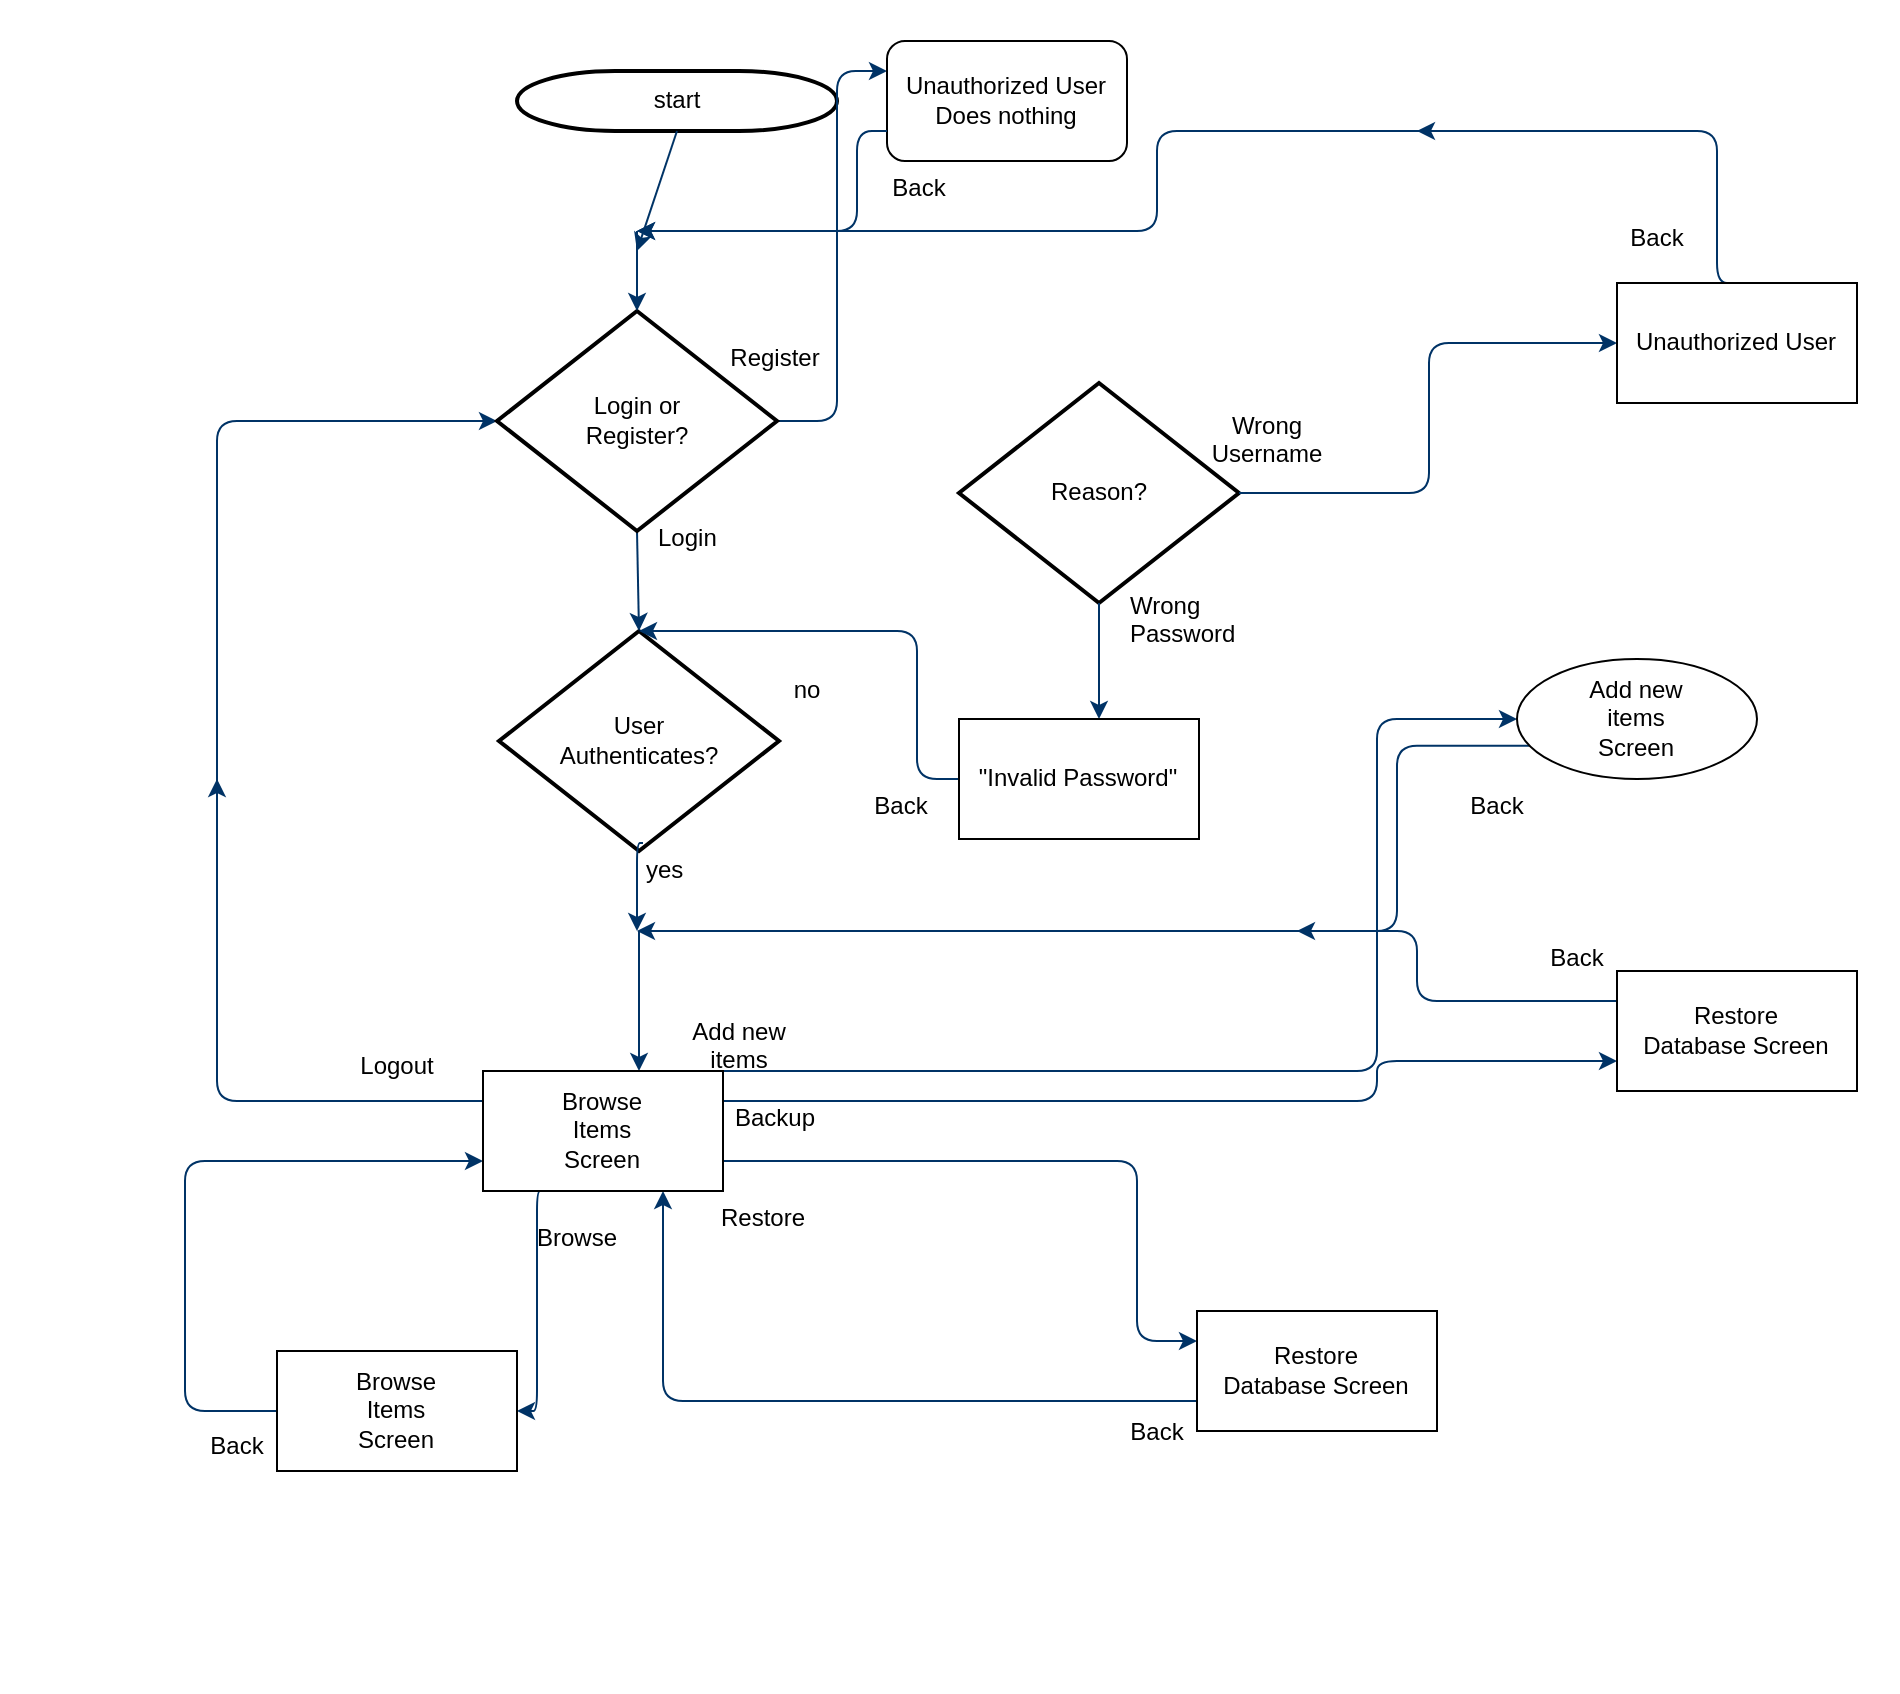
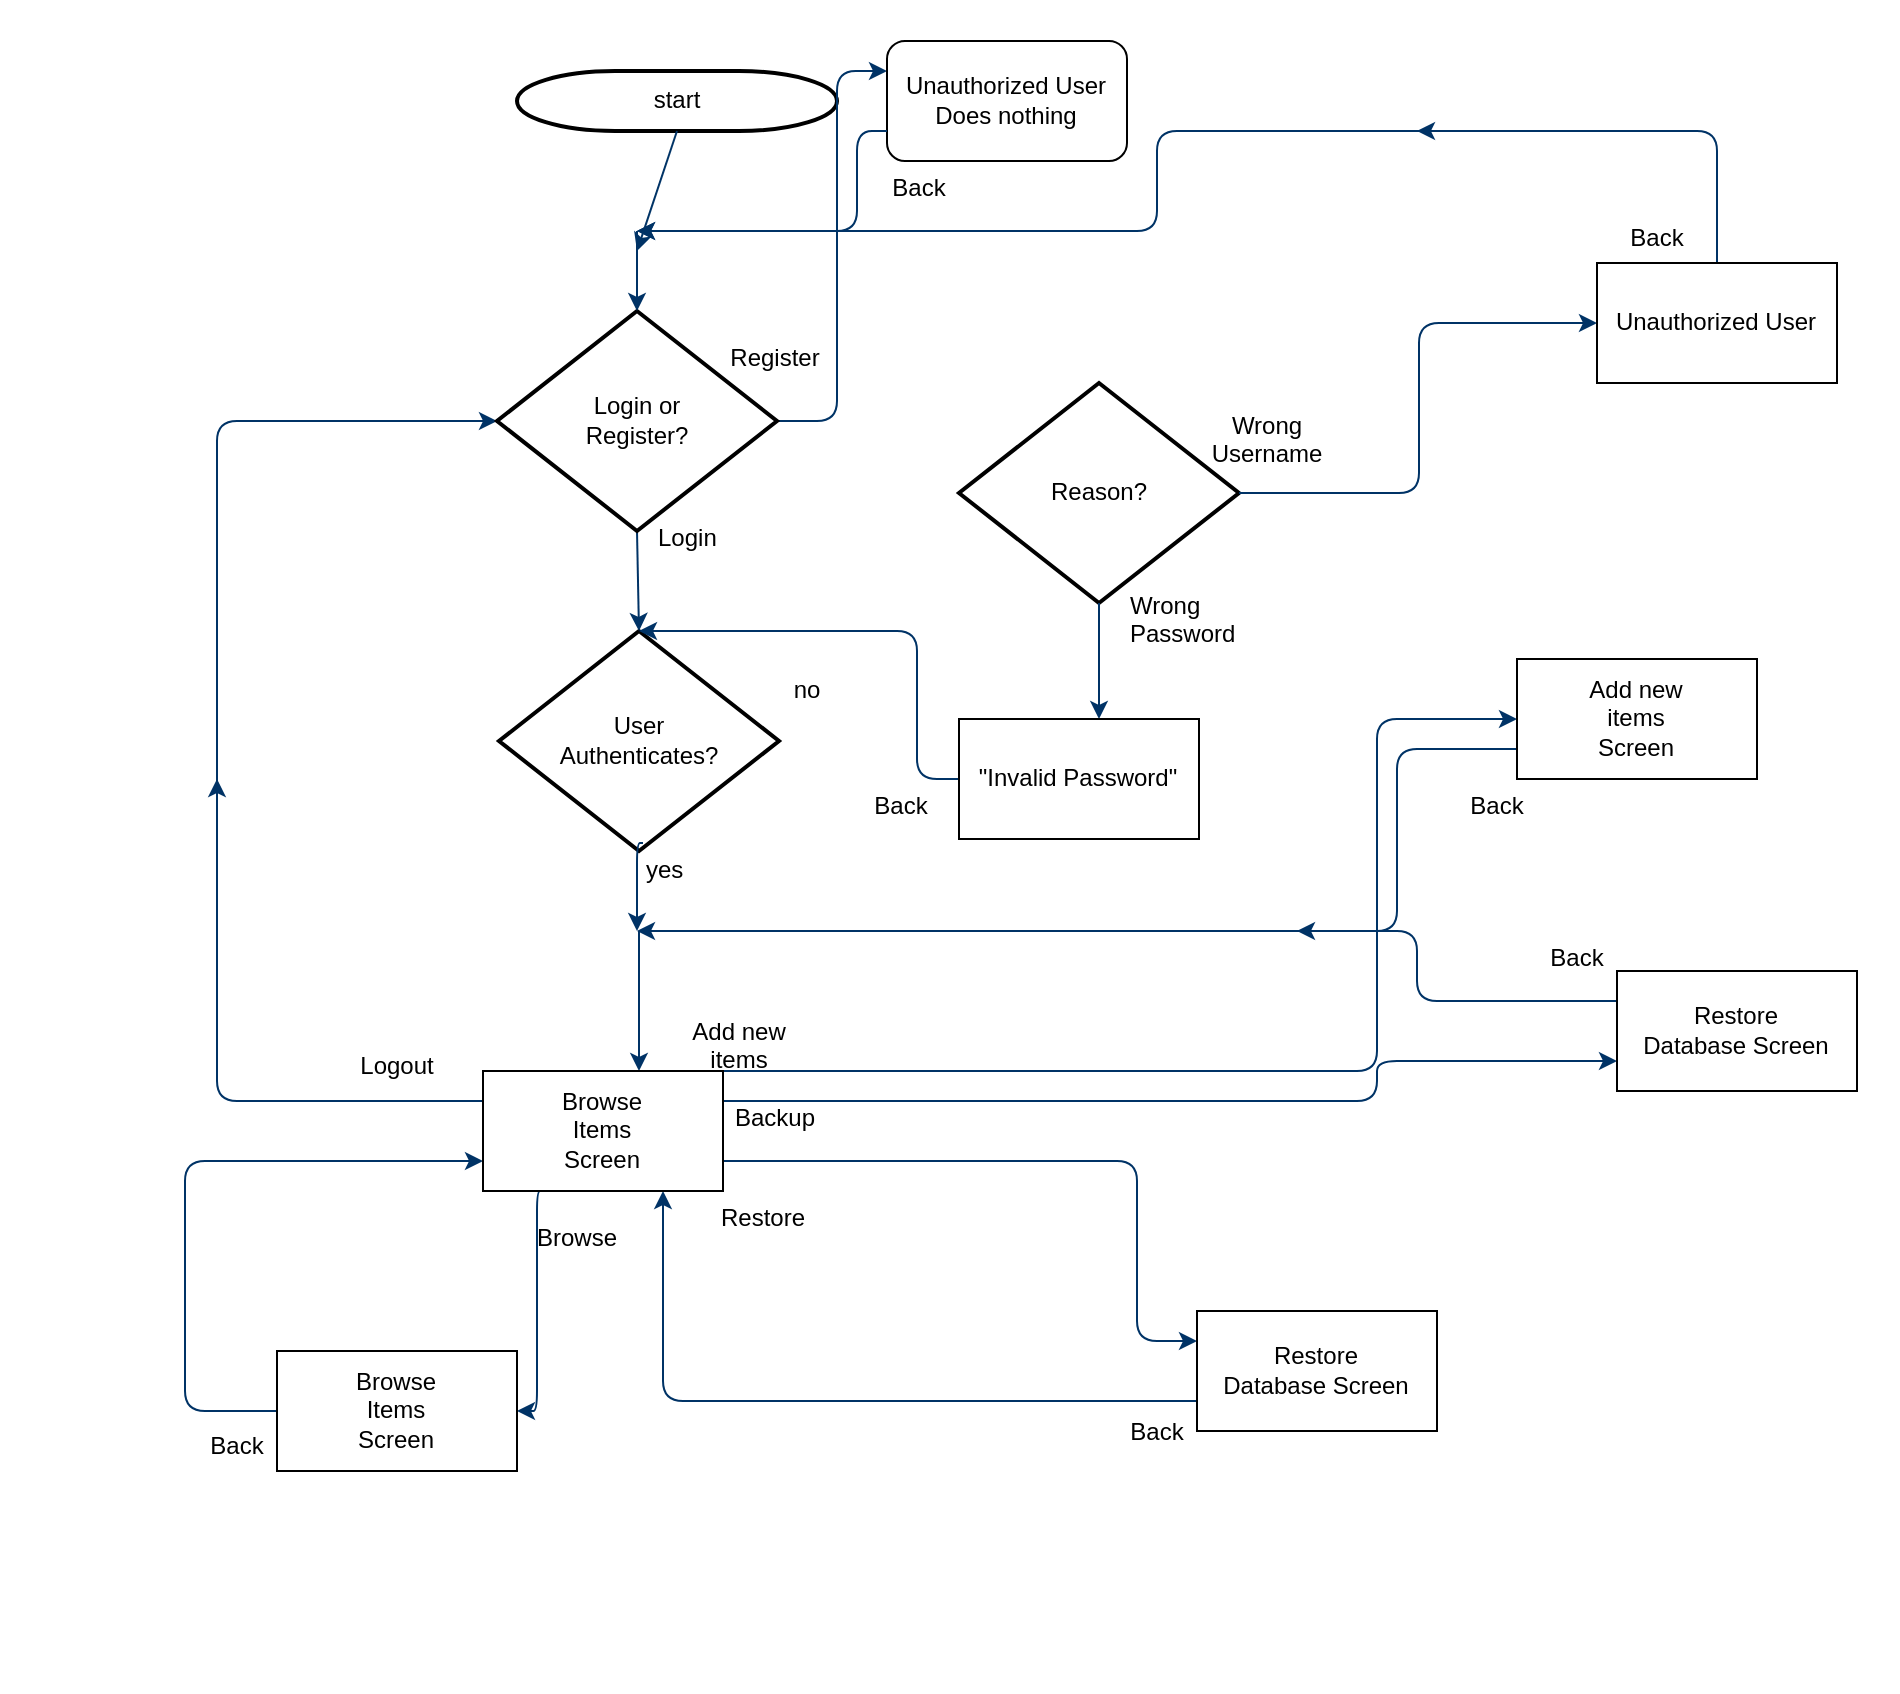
(1737, 343) -> (1717, 323)
(1637, 719) -> (1637, 719)
